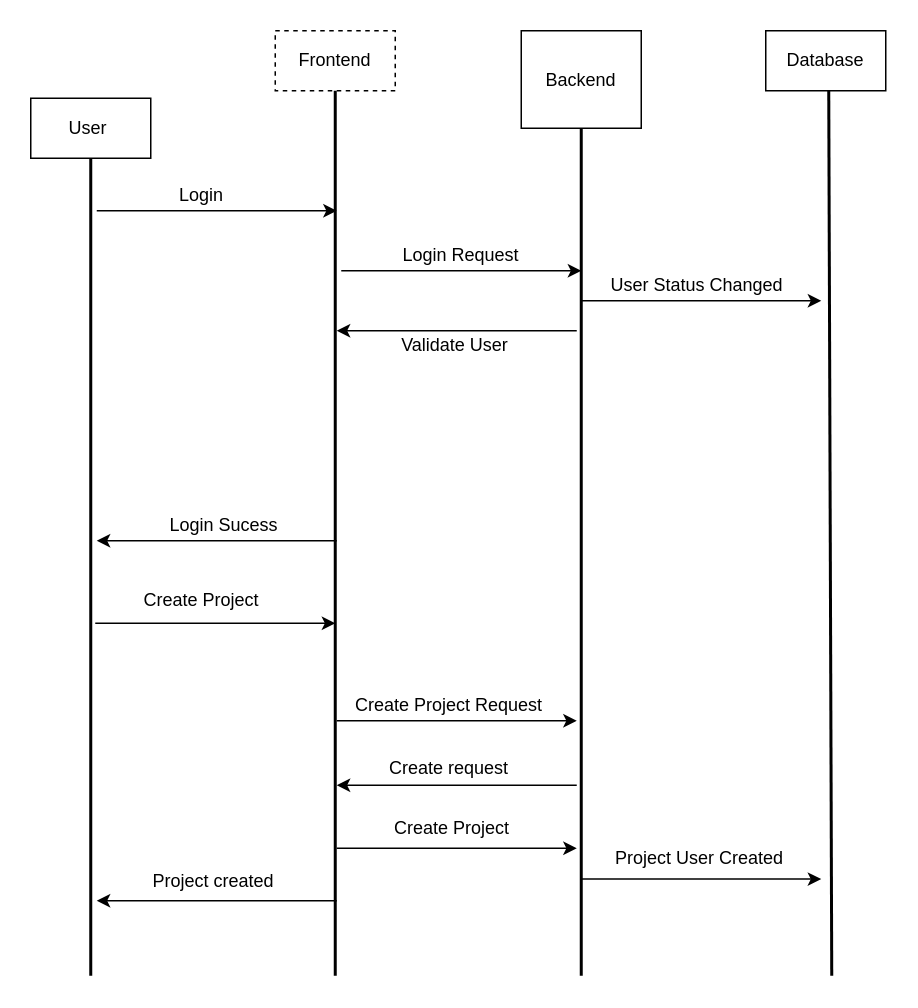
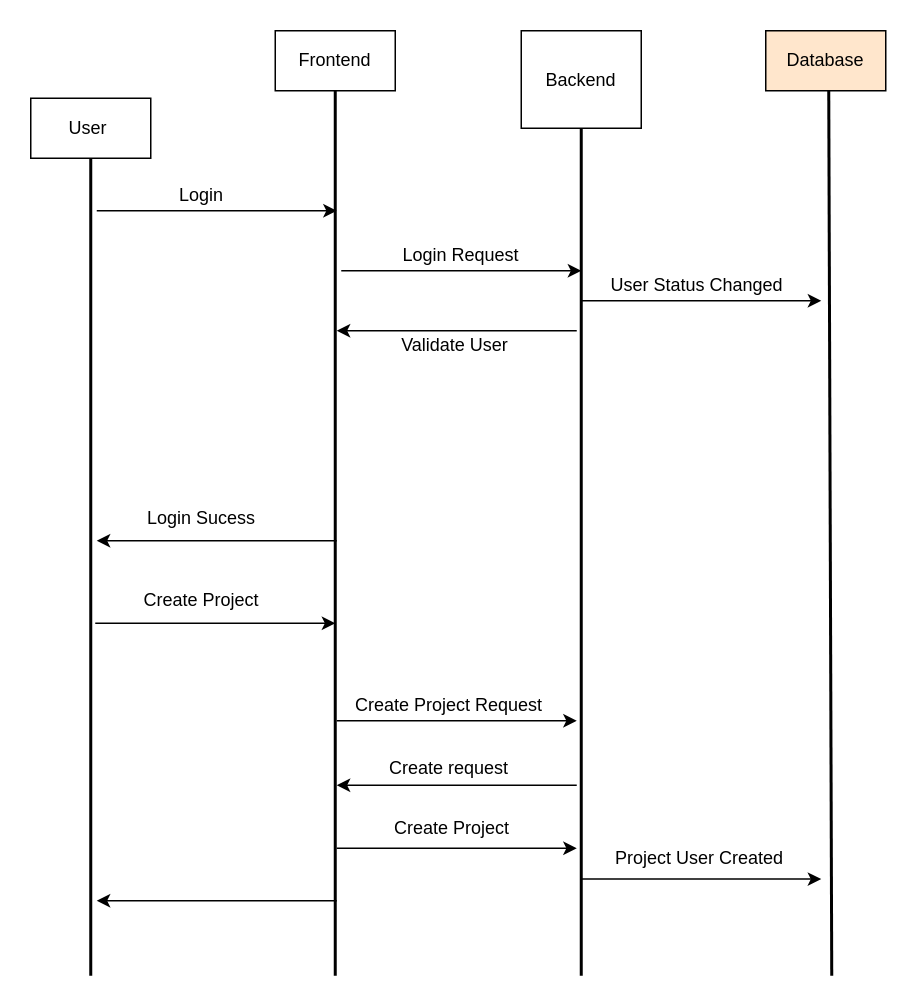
(335, 61) -> (335, 61)
(826, 61) -> (826, 61)
(224, 526) -> (202, 518)
(214, 881) -> none
